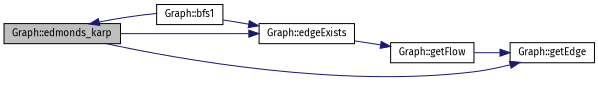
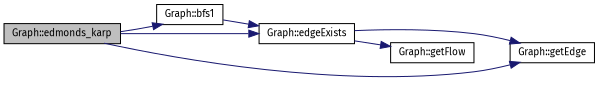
(128, 17) -> (137, 29)
(487, 53) -> (433, 30)
